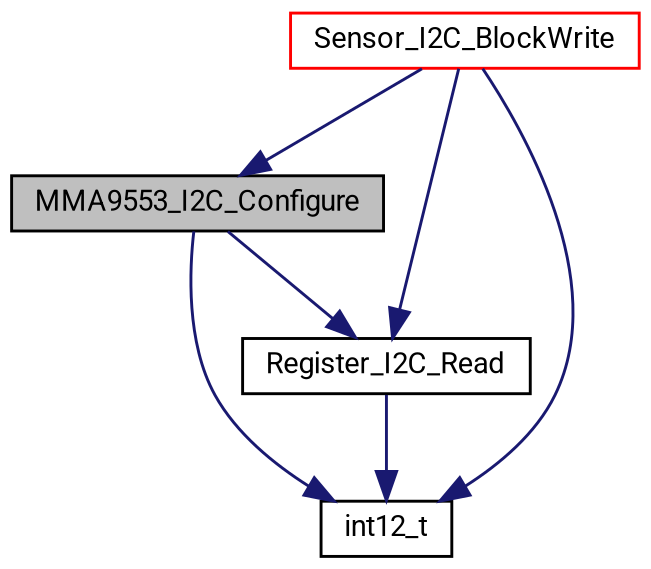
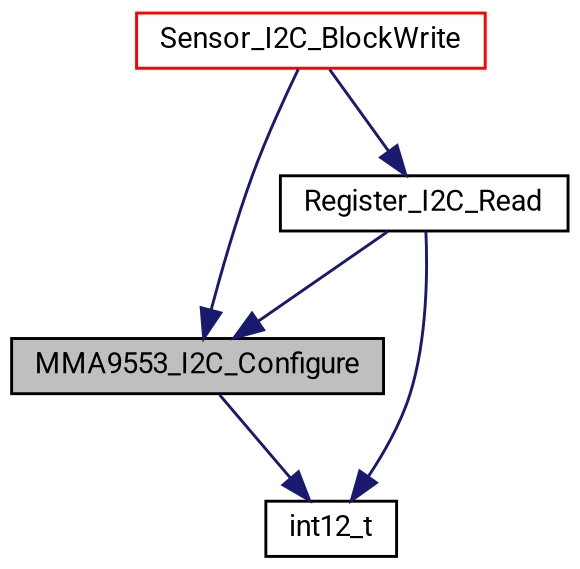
(280, 275) -> (323, 276)
(571, 288) -> none
